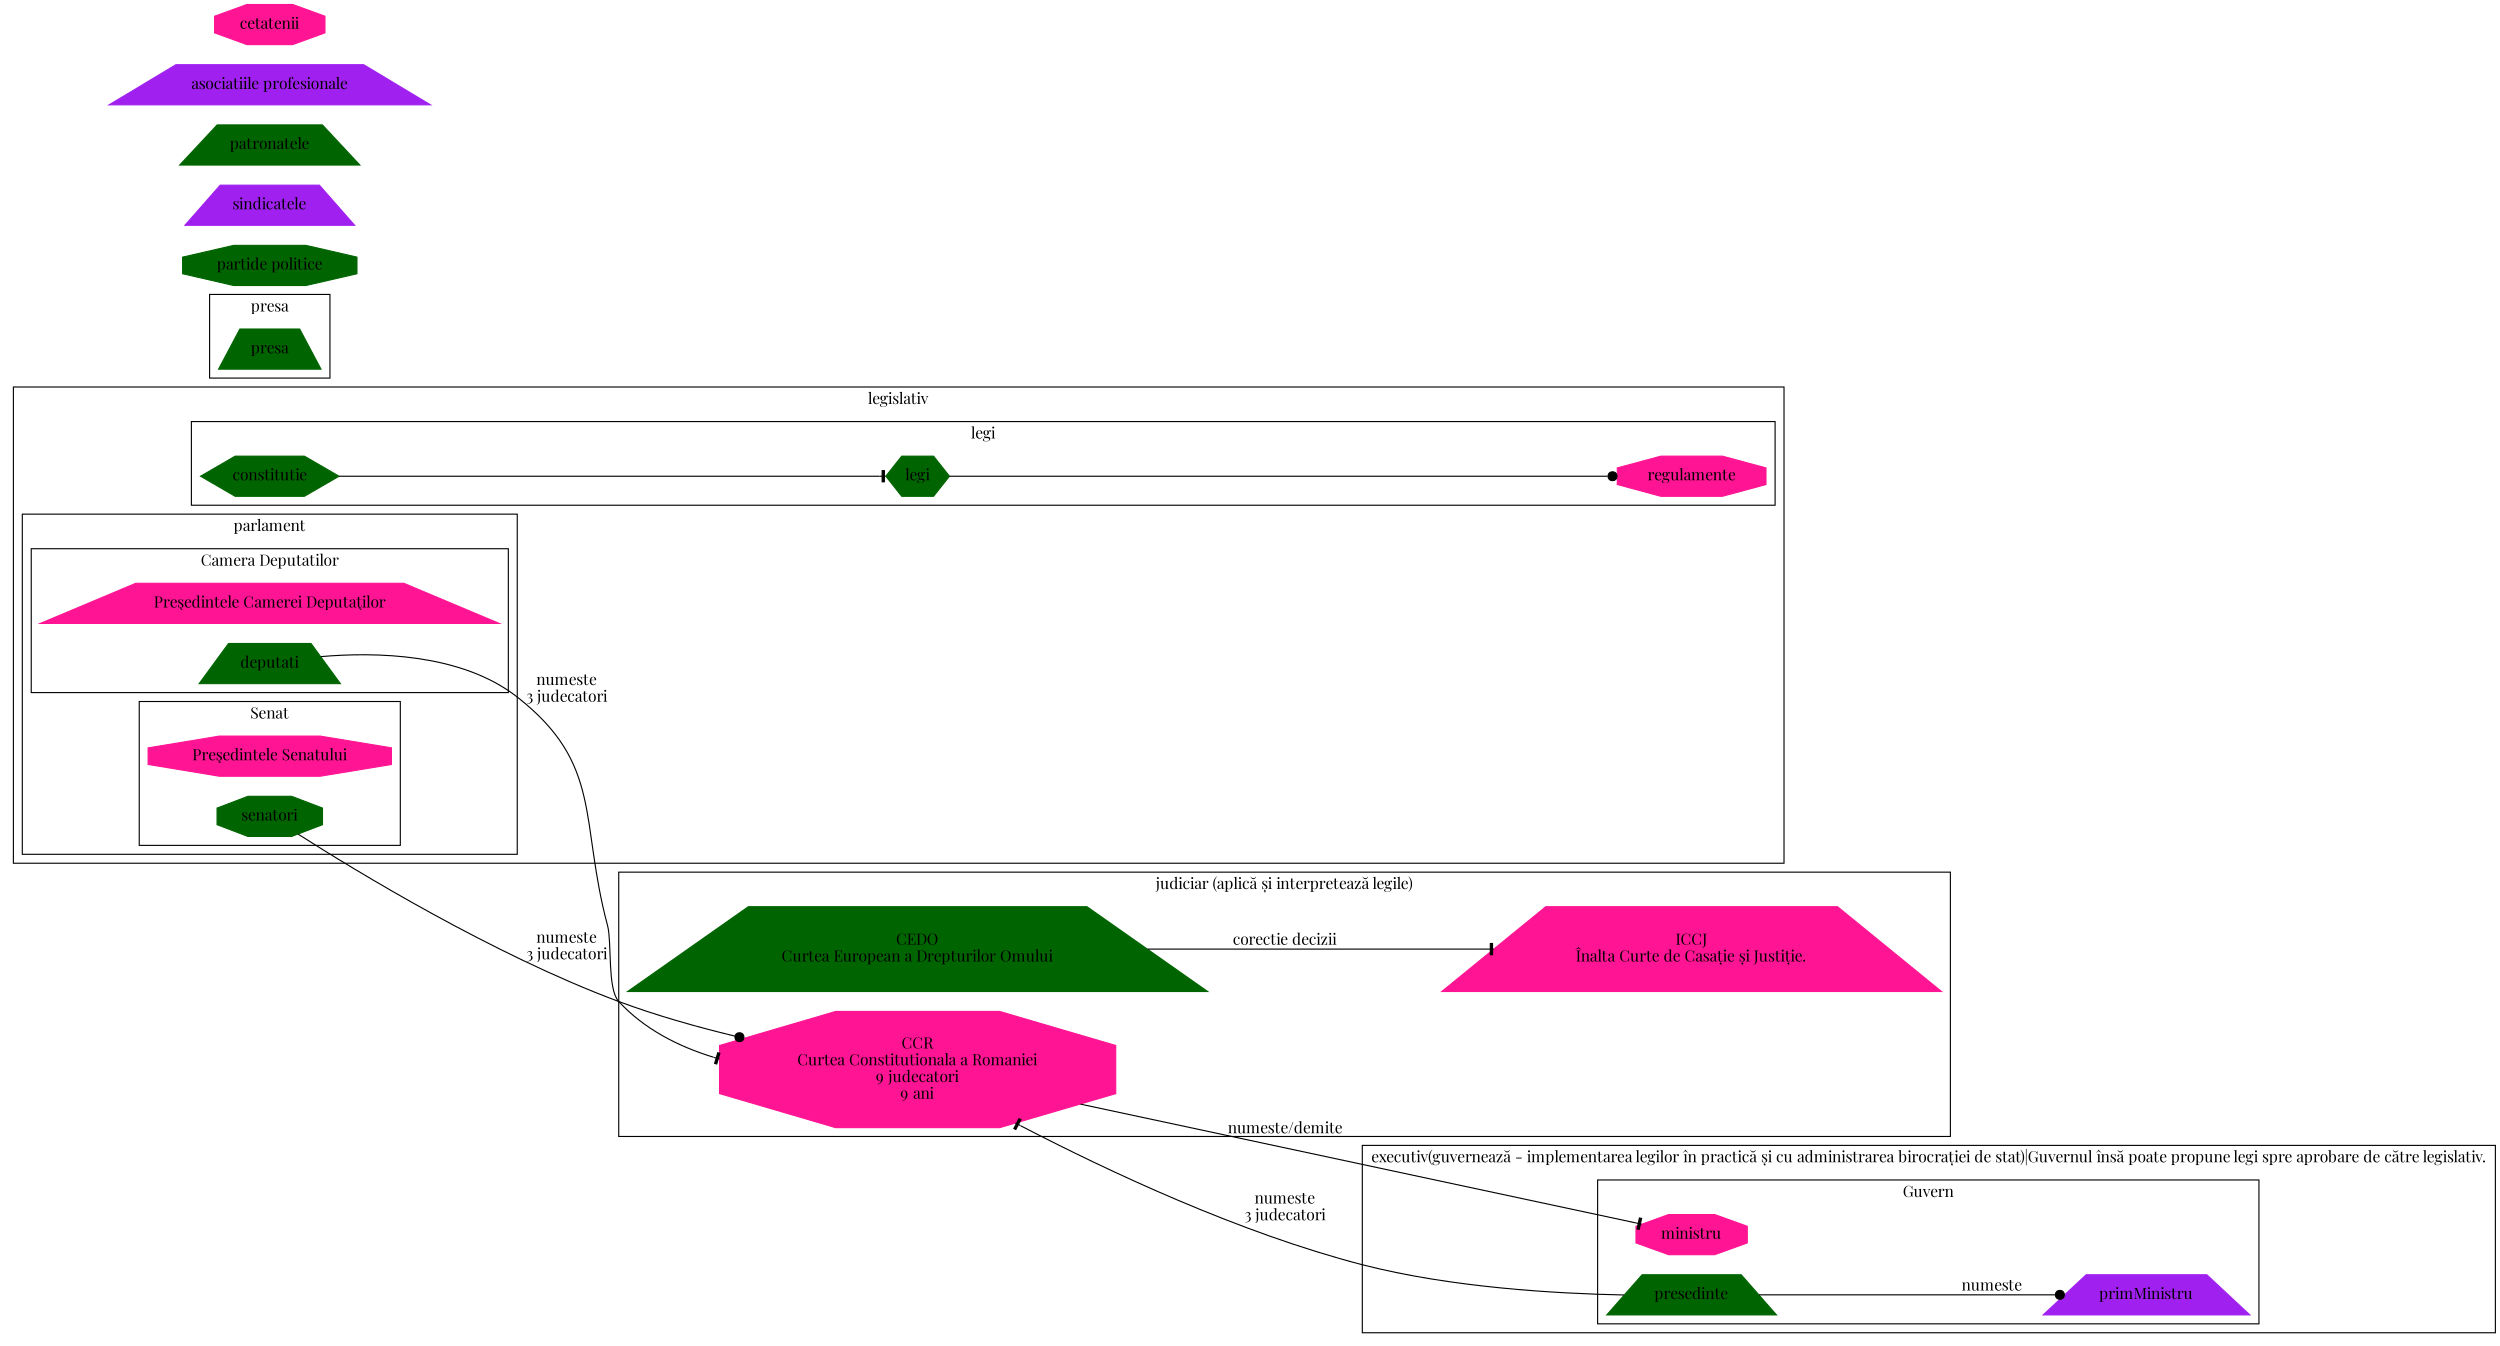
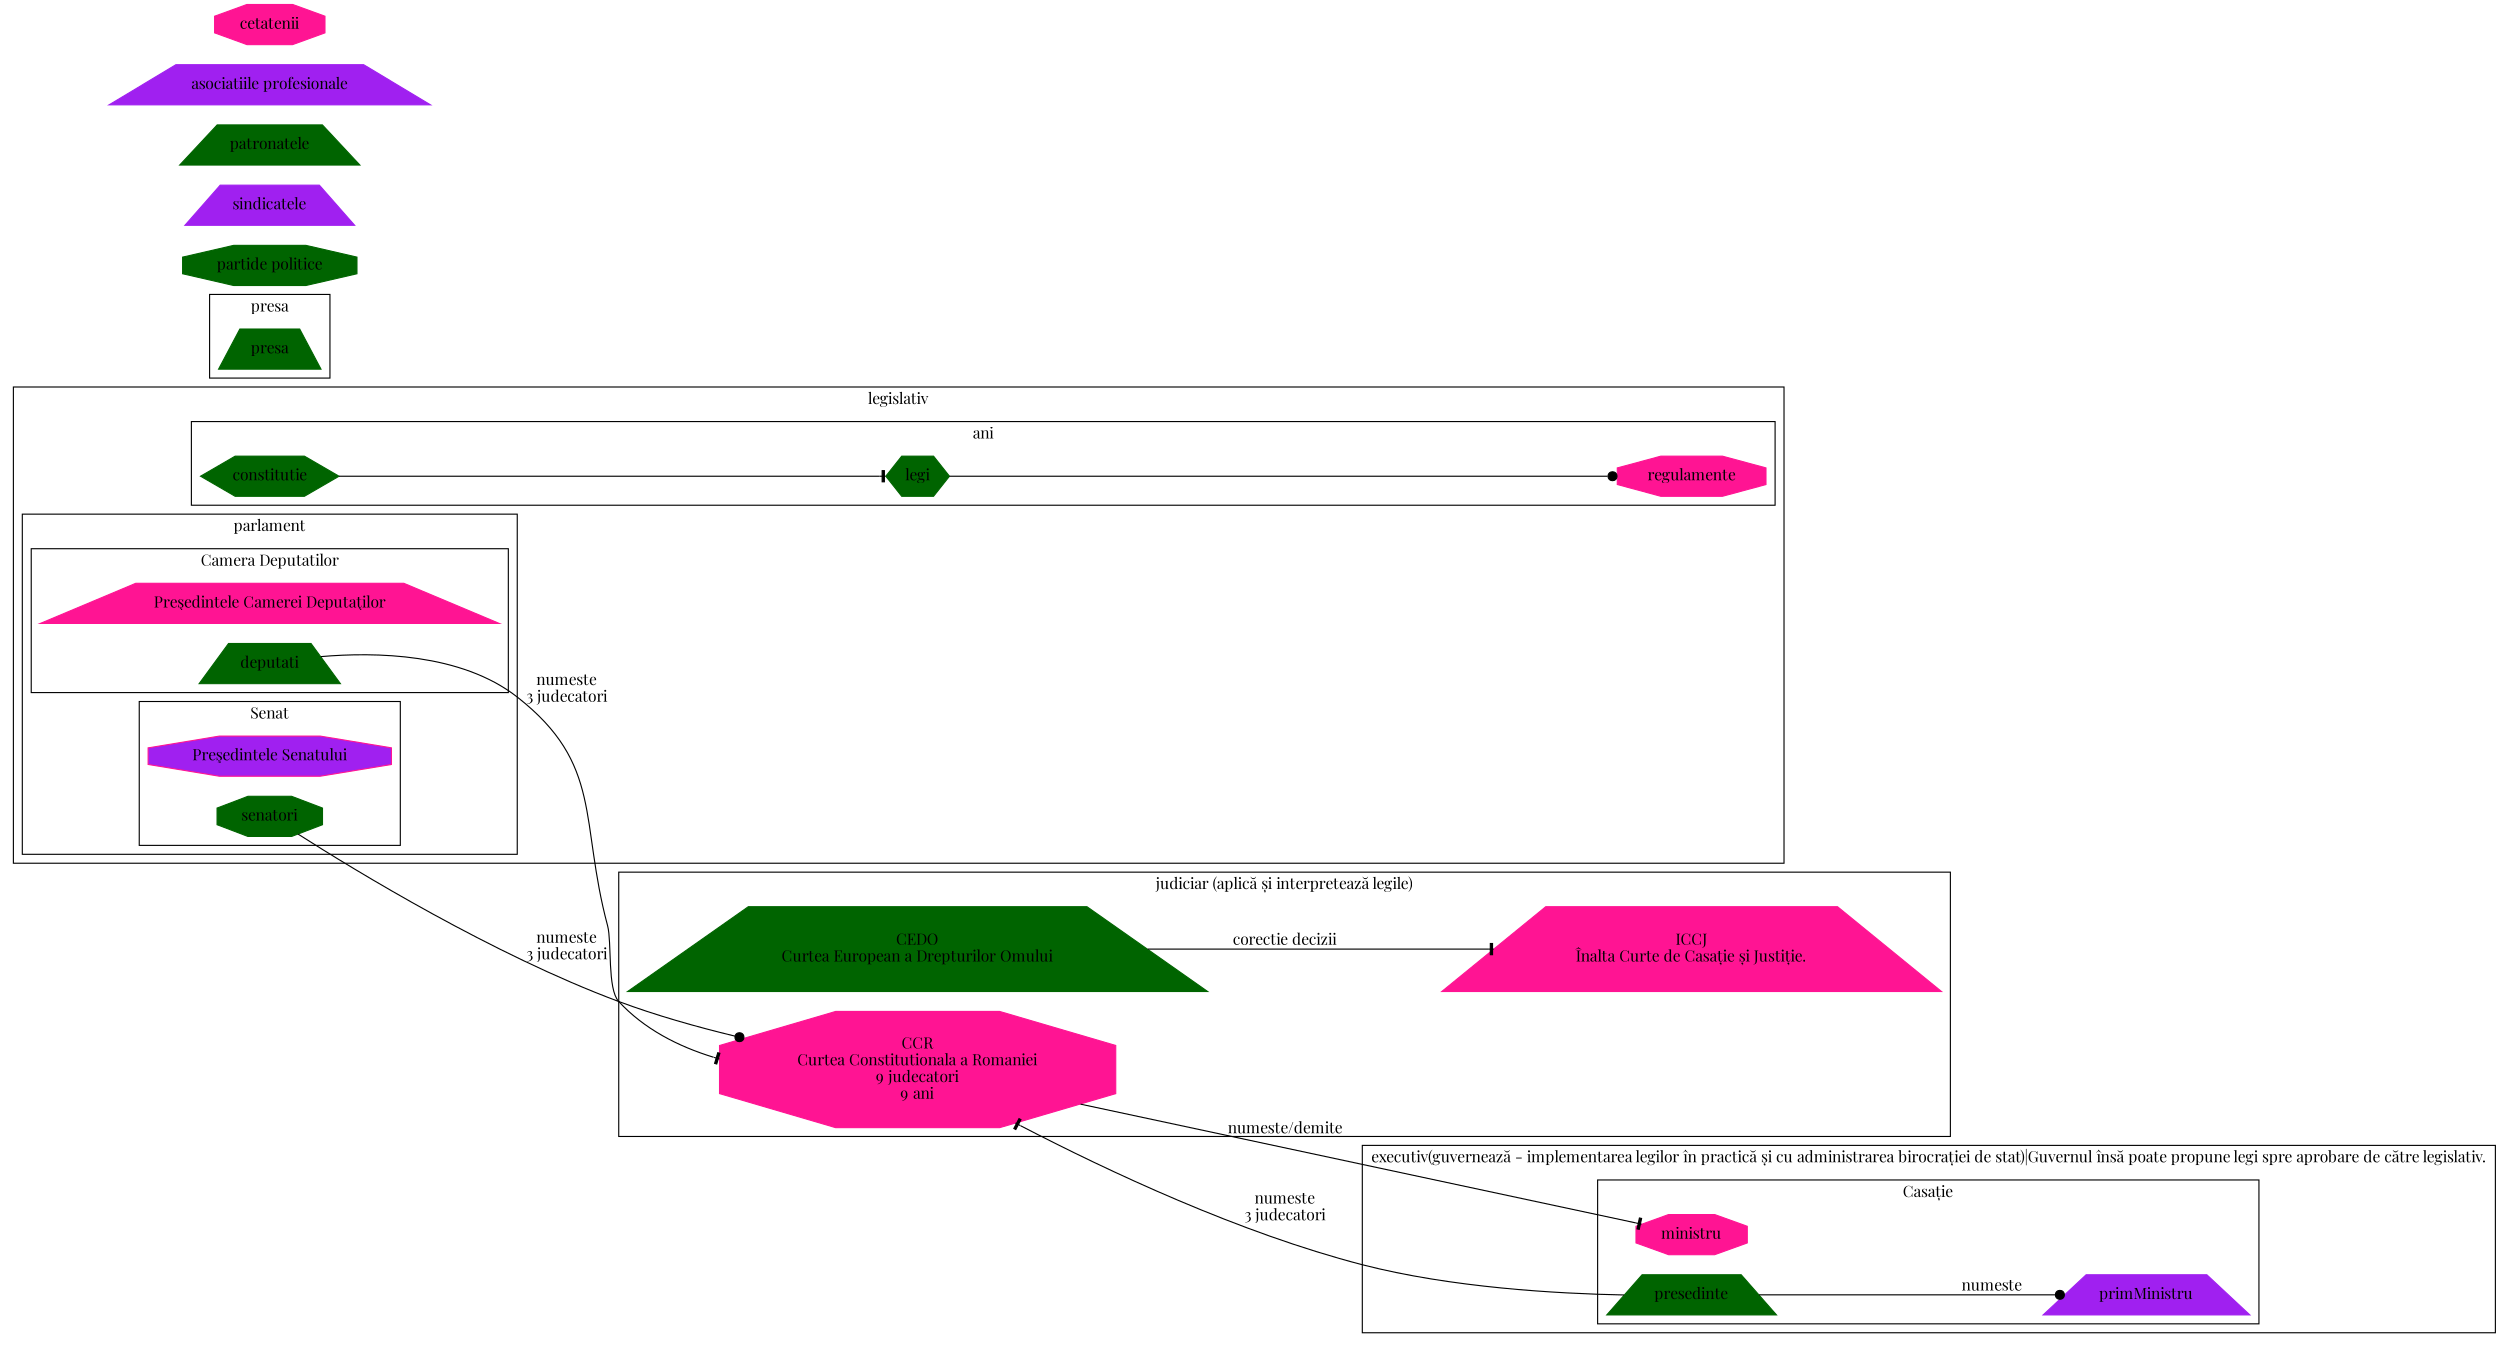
(983, 434) -> (983, 434)
(270, 756) -> (270, 756)
(1928, 1193) -> (1928, 1193)
